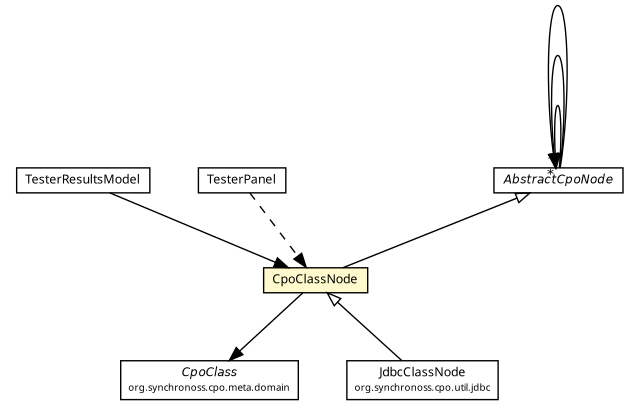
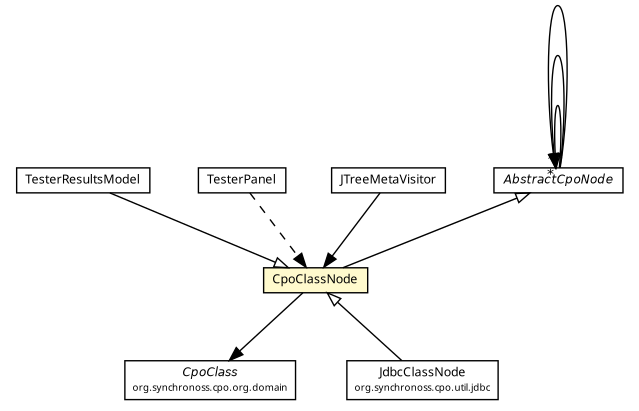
none -> (389, 180)
(193, 228) -> (193, 228)
(210, 388) -> (210, 388)
